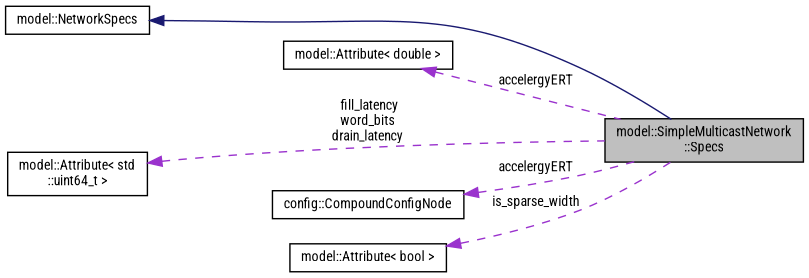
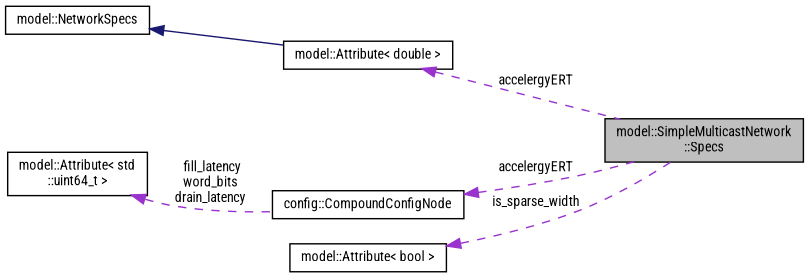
(428, 24) -> (224, 38)
(383, 147) -> (208, 210)
